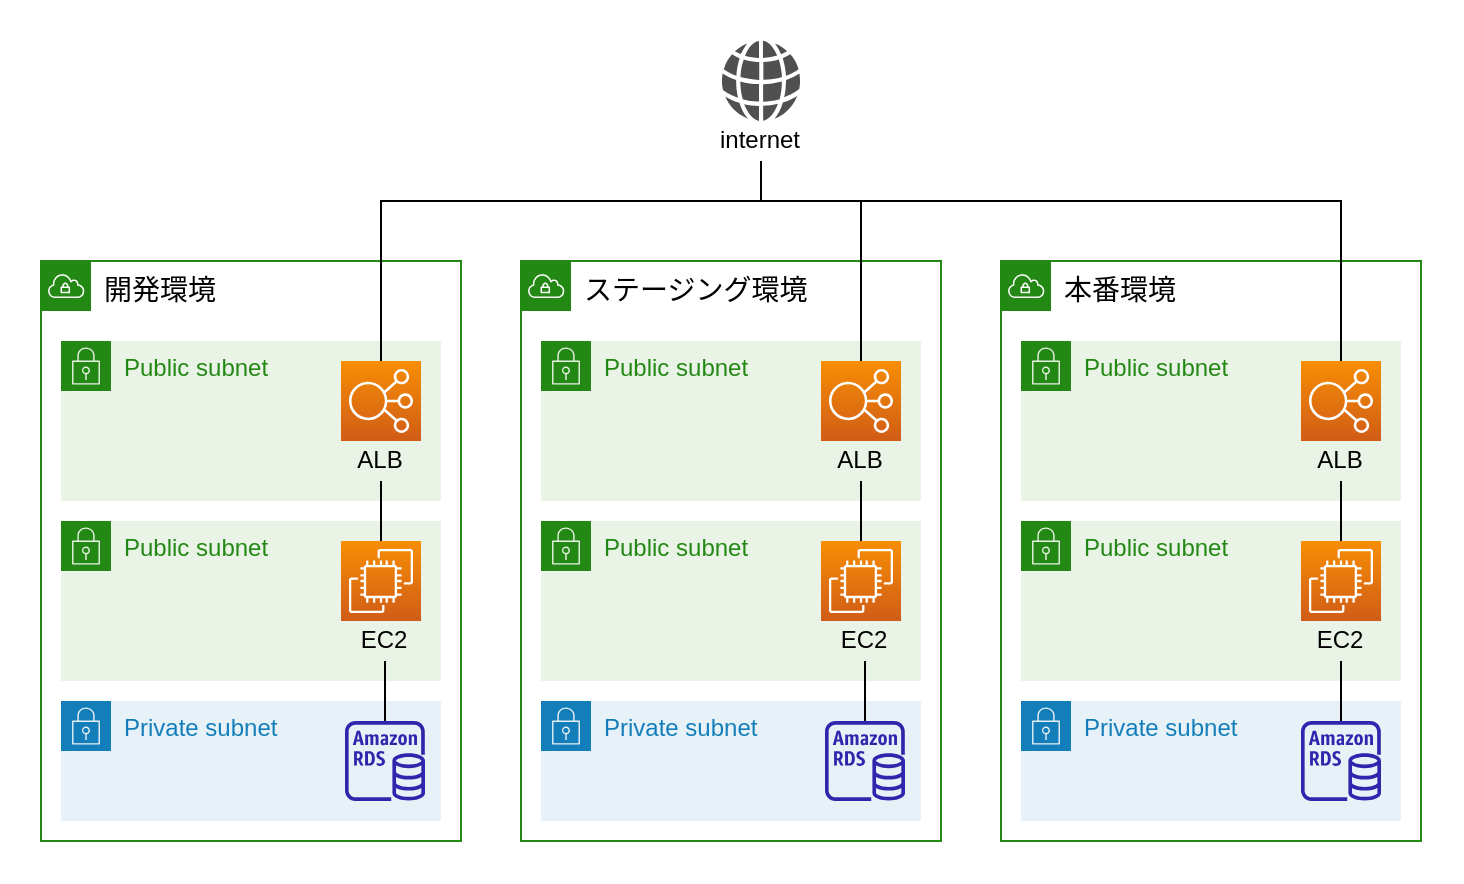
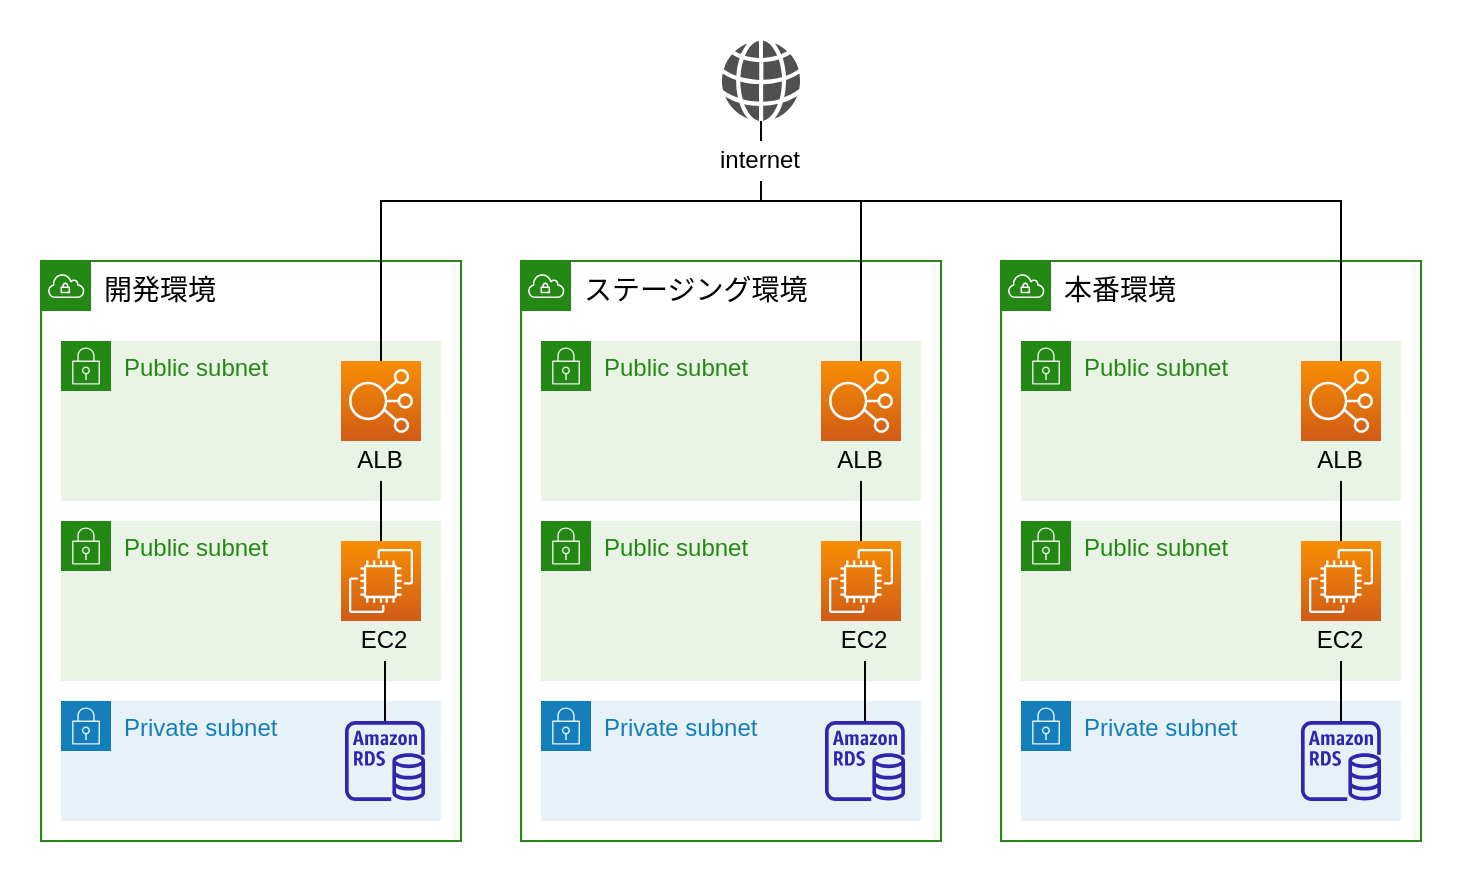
(761, 141) -> (761, 161)
